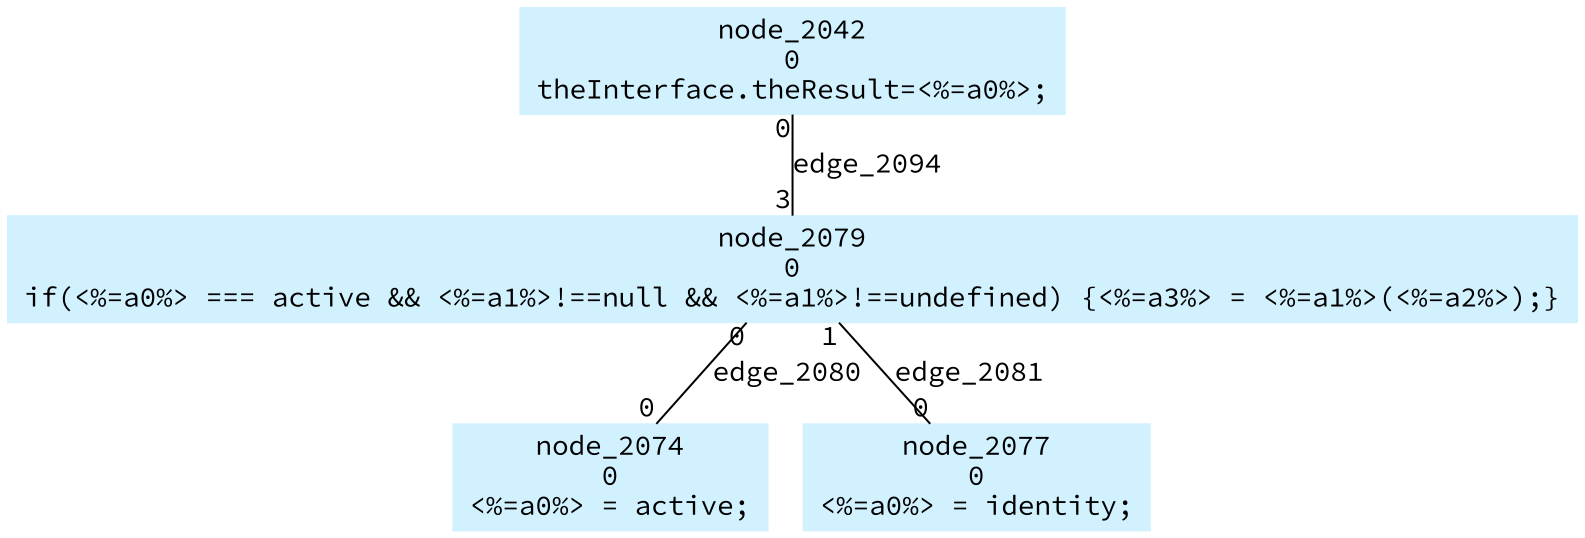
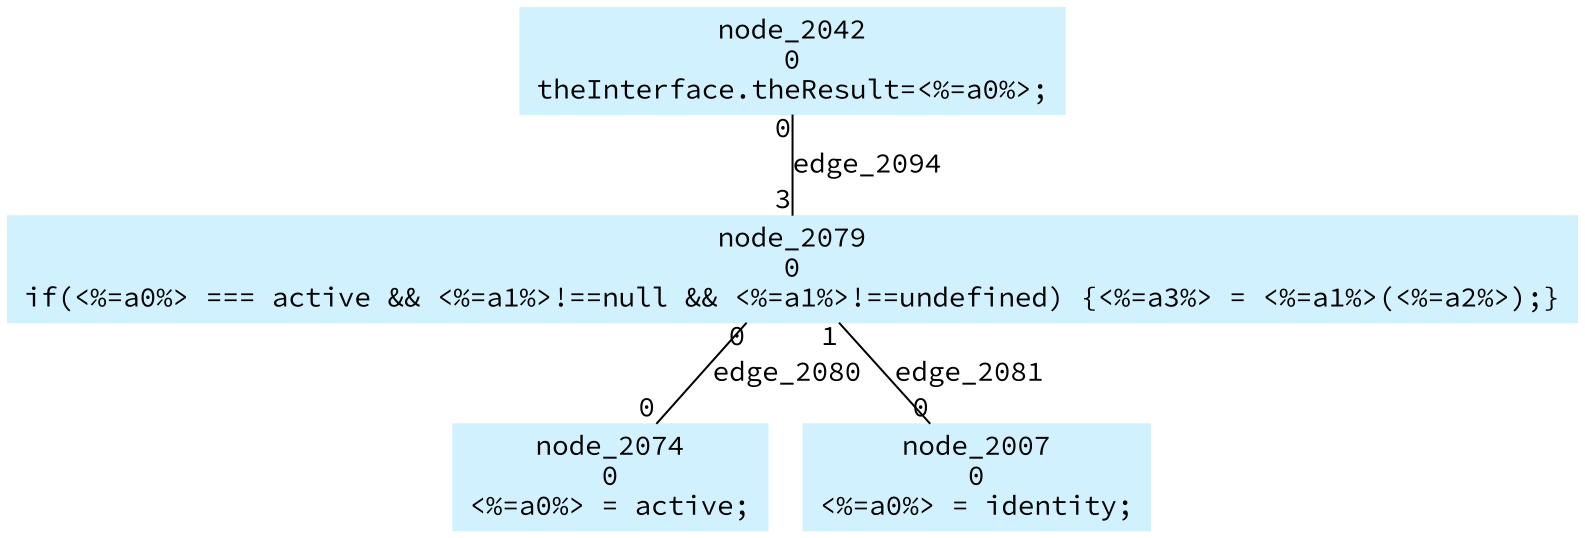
(977, 477) -> (977, 477)
